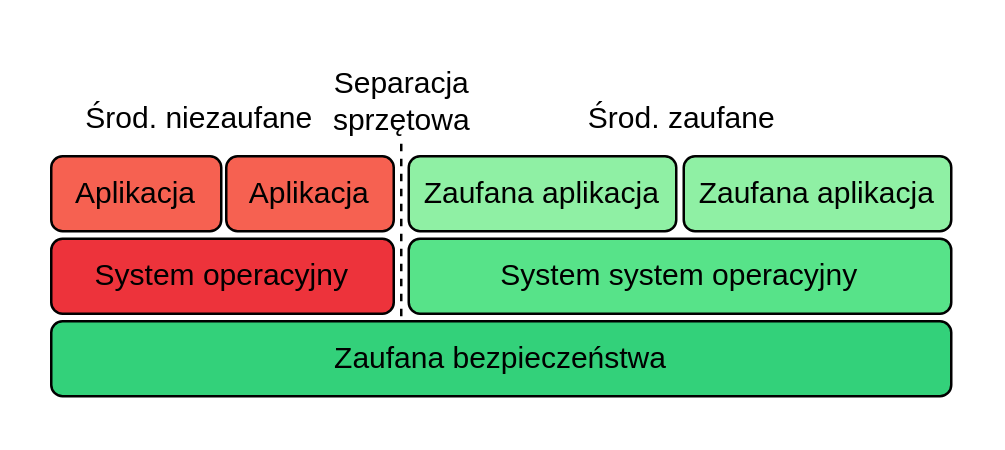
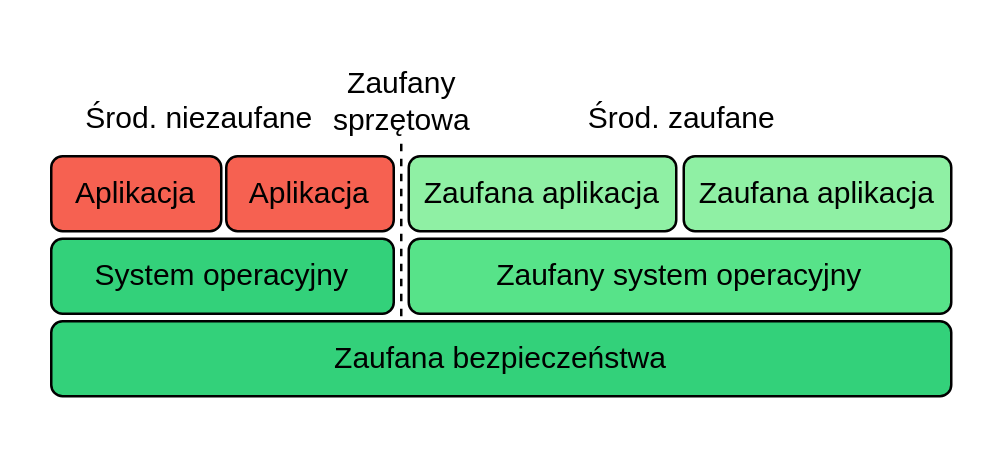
(403, 101) -> (403, 101)
(223, 276) -> (223, 276)
(680, 276) -> (680, 276)
